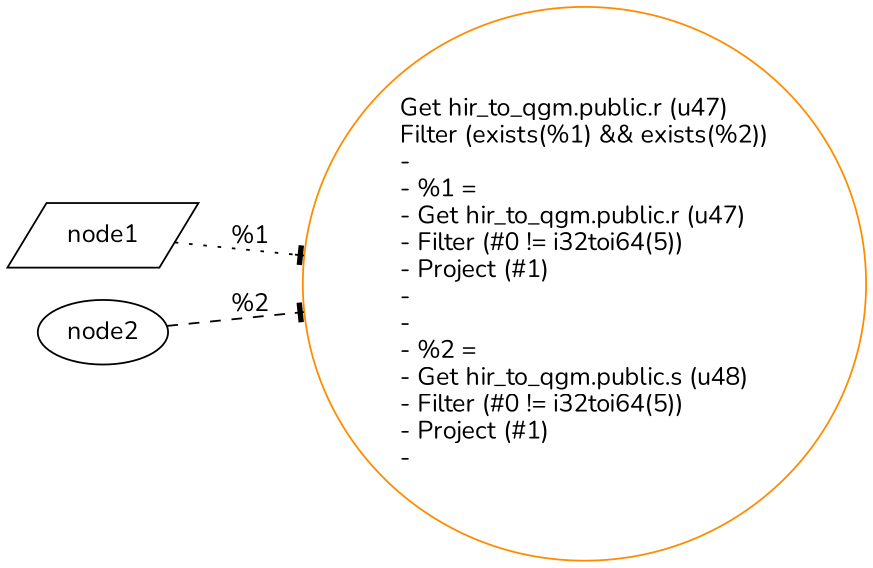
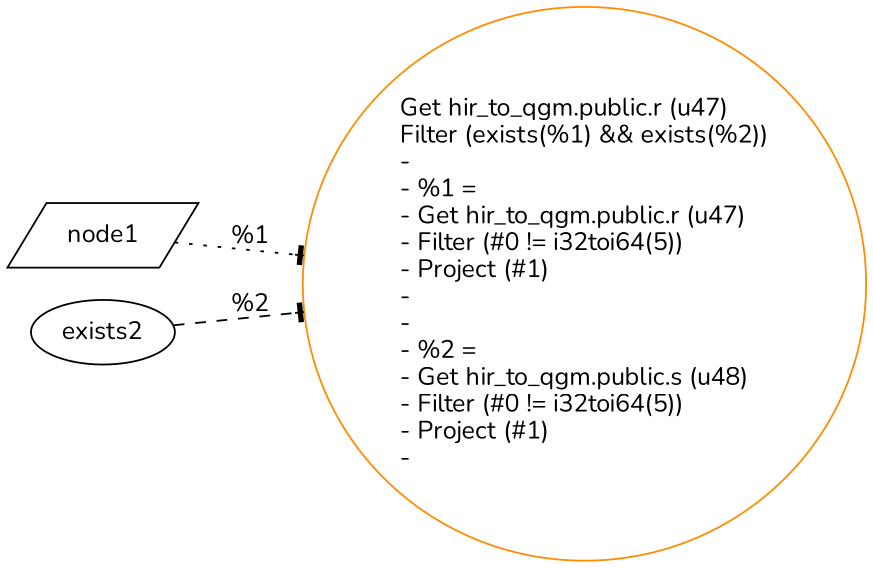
(103, 332) -> (103, 332)
